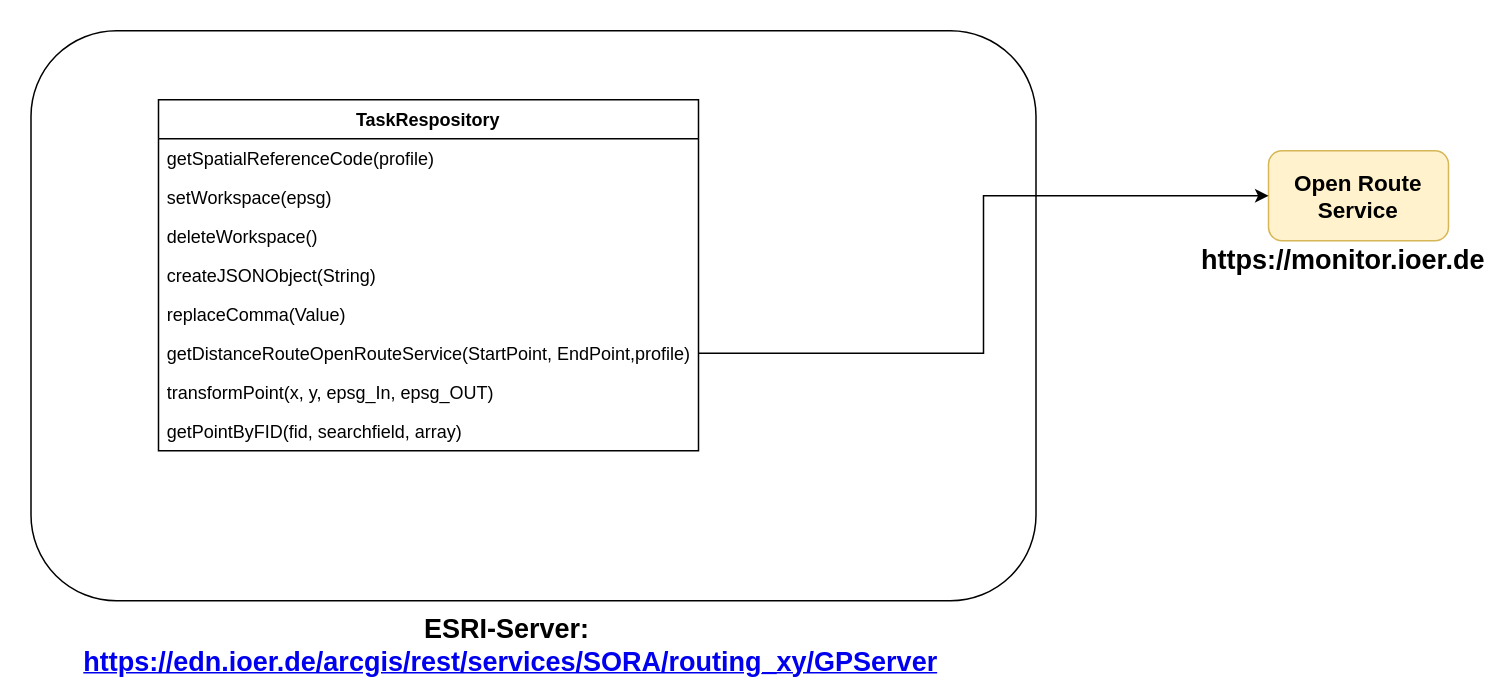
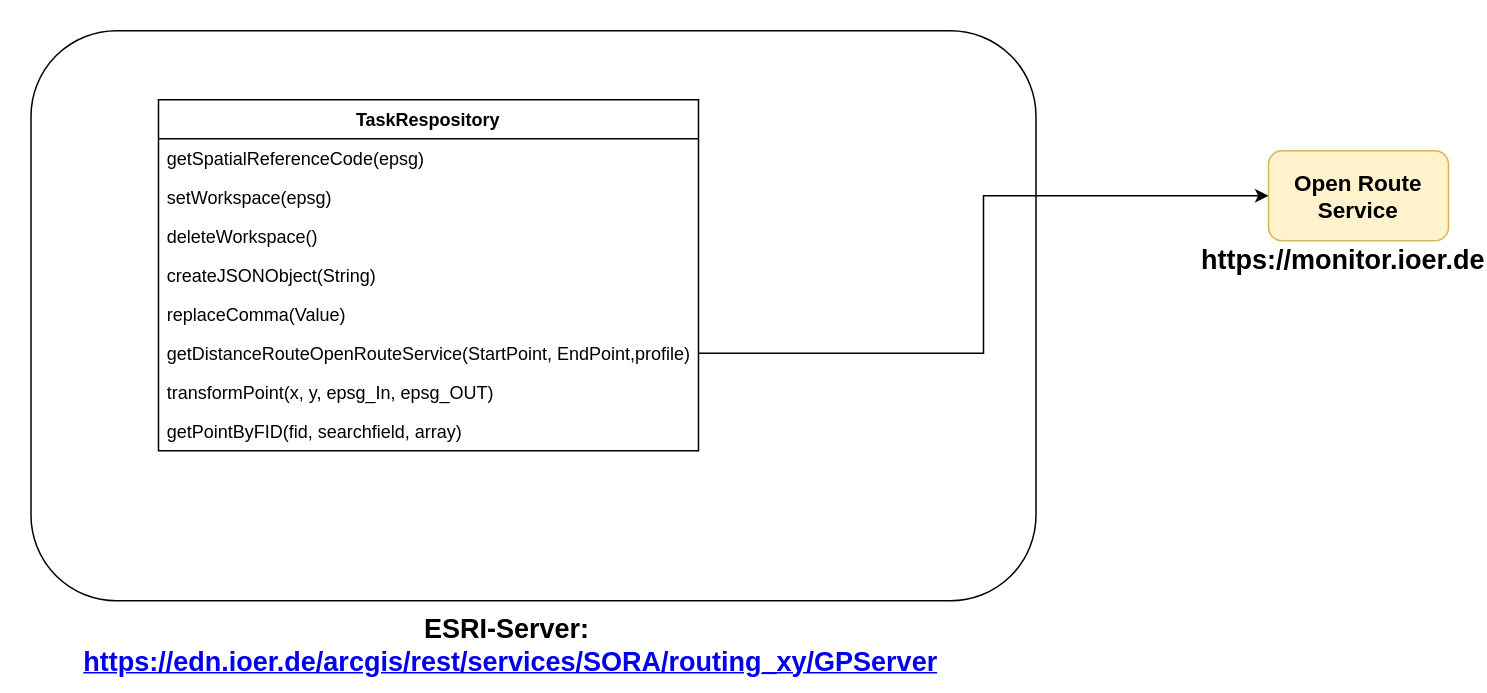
(318, 159) -> (308, 159)
